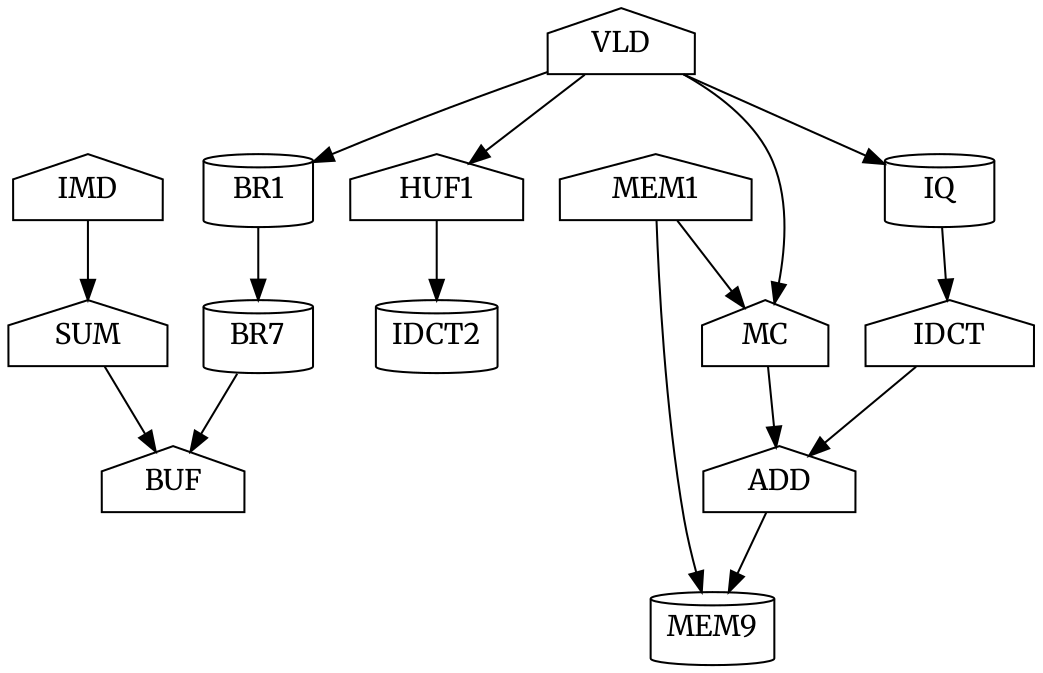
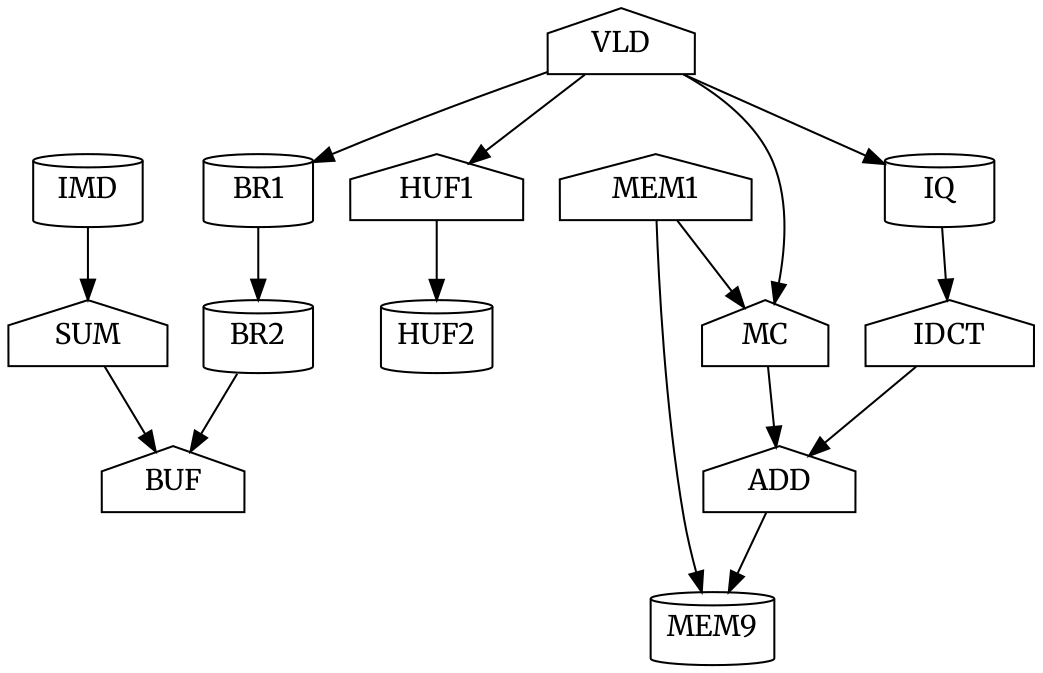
(88, 191) -> (88, 191)
(258, 337) -> (258, 337)
(437, 337) -> (437, 337)
